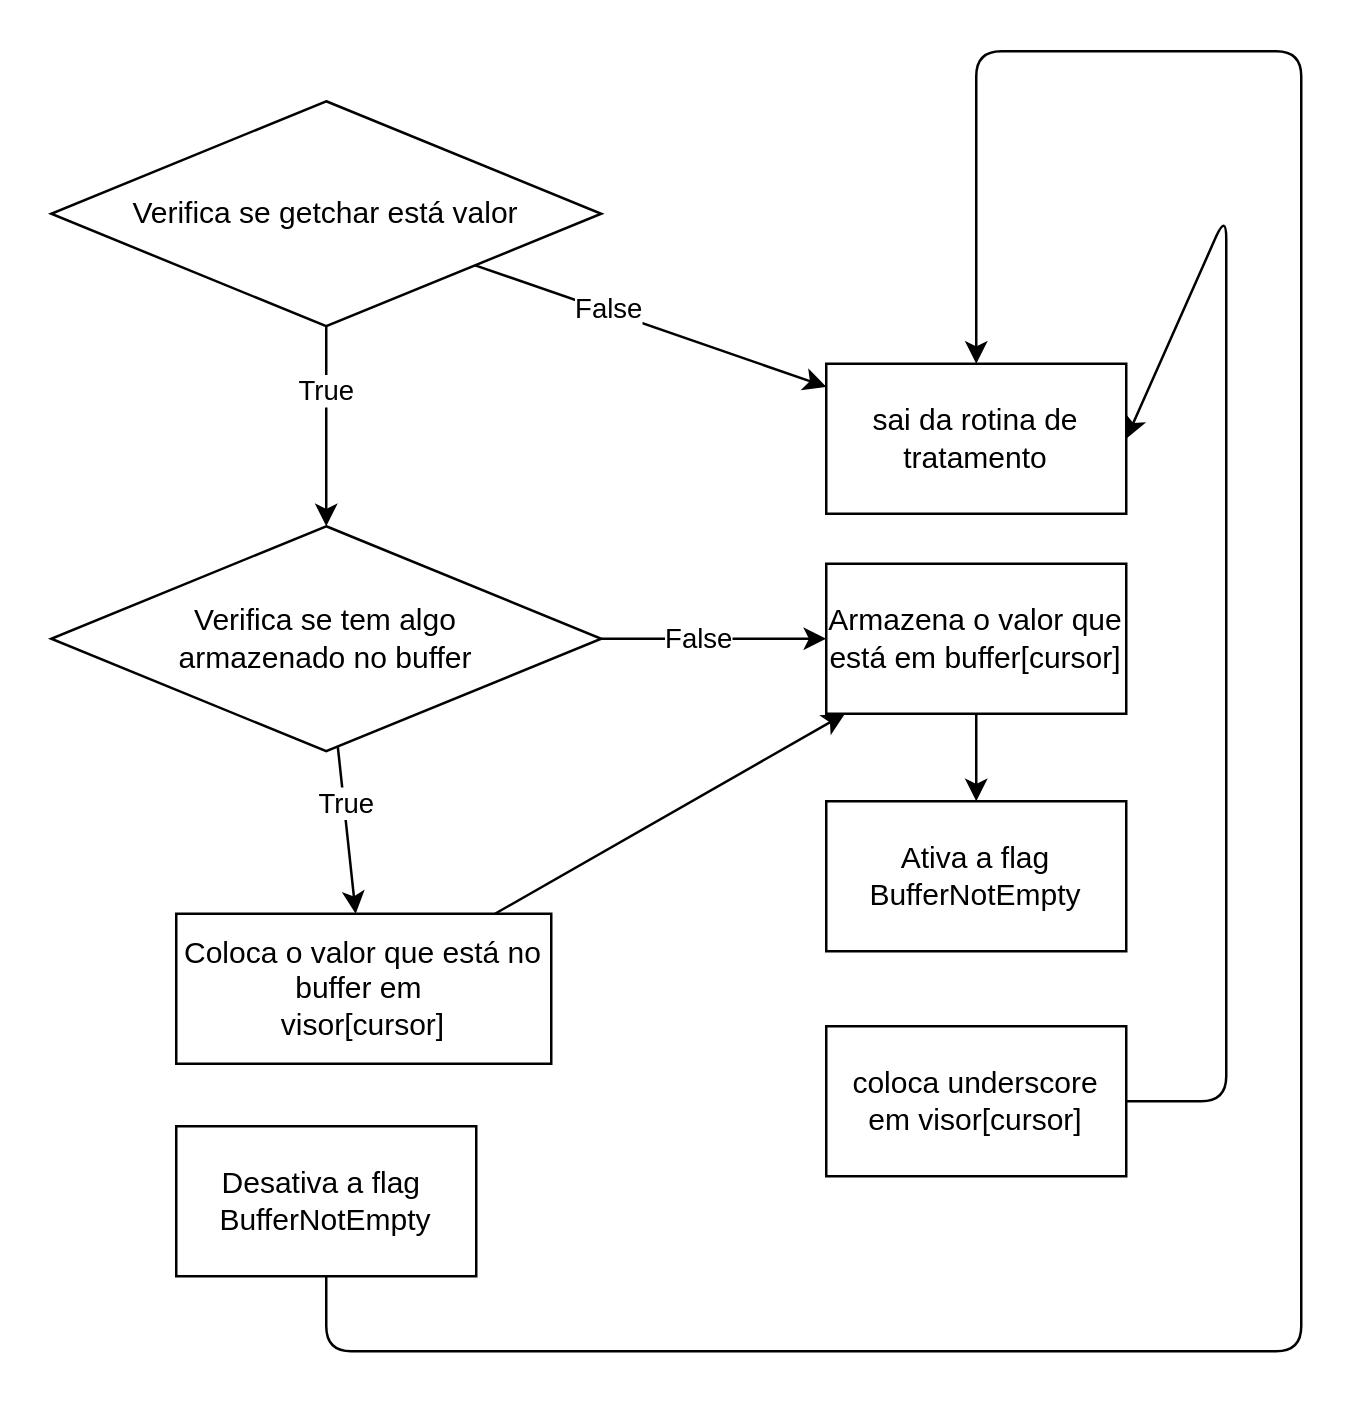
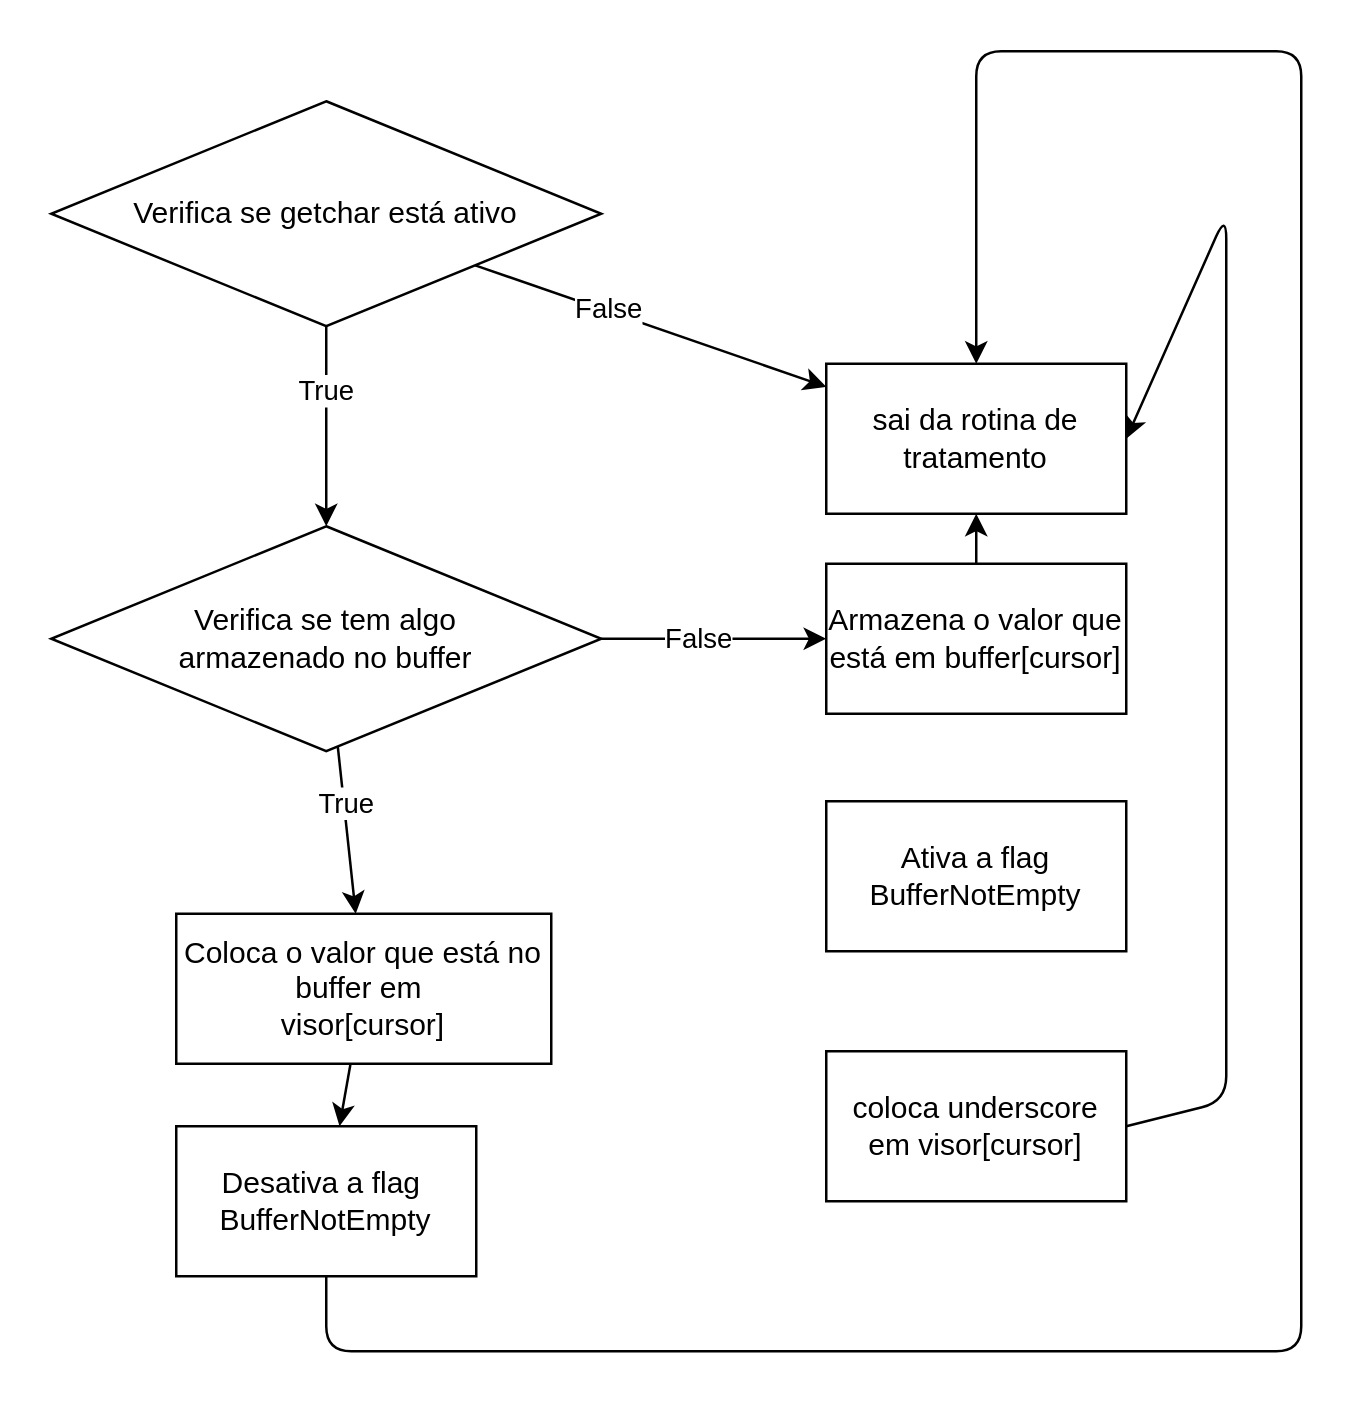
(326, 214) -> (326, 214)
(976, 749) -> (976, 547)
(664, 817) -> (346, 1087)
(976, 1101) -> (976, 1126)
